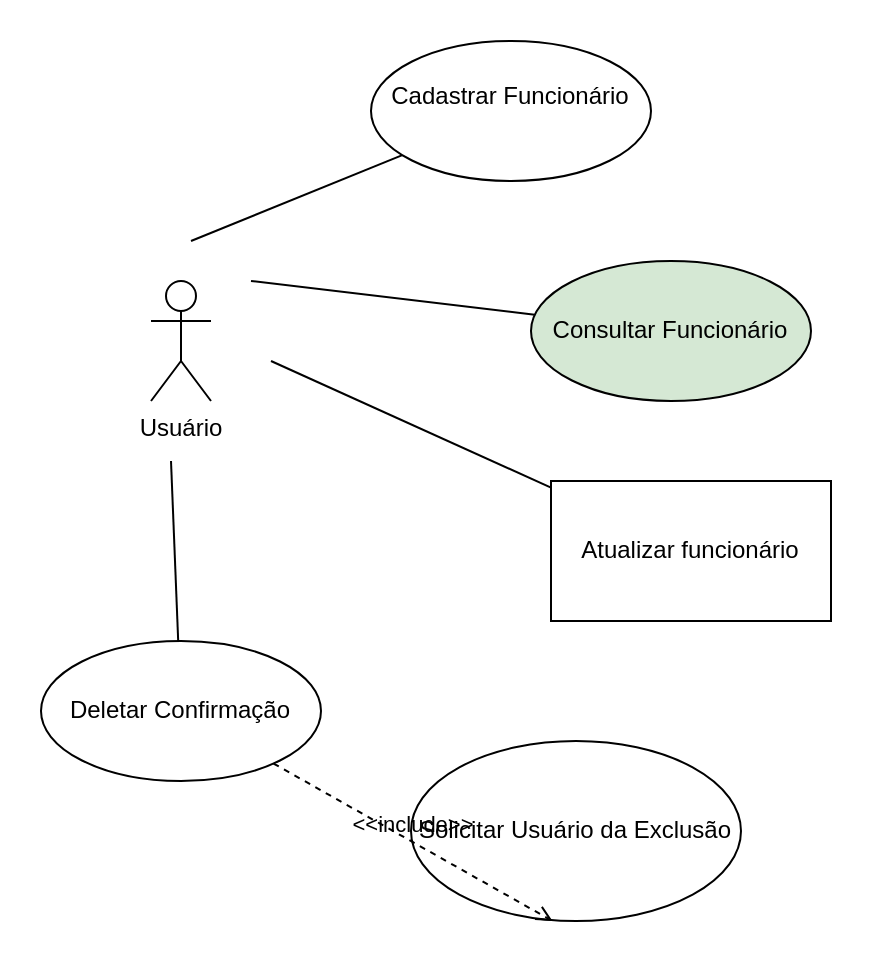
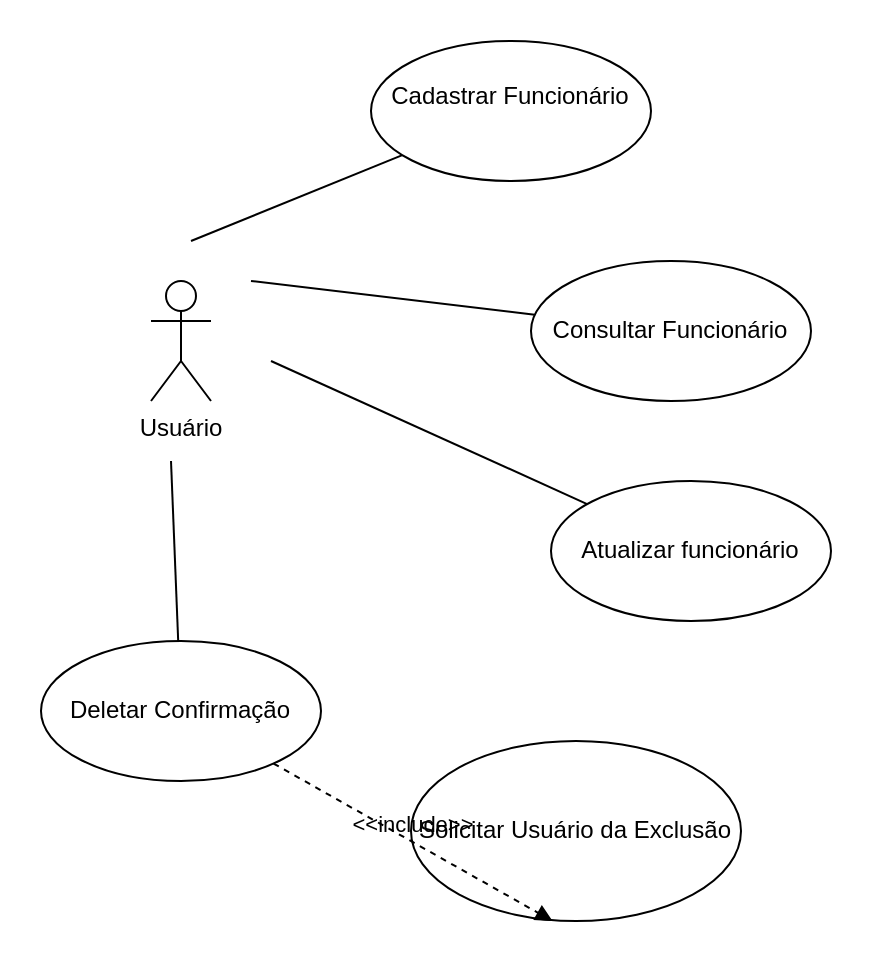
(671, 331) -> (671, 331)
(691, 551) -> (691, 551)
(541, 914) -> (537, 912)
